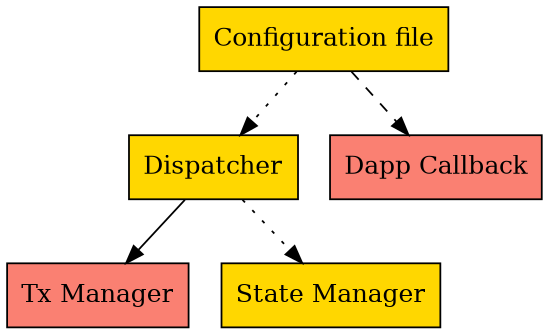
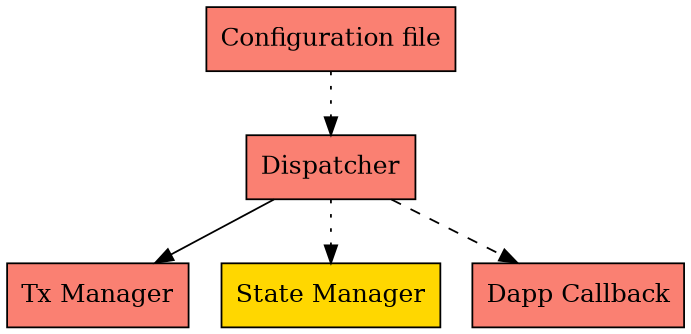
(324, 39) -> (331, 39)
(374, 97) -> (446, 227)
(214, 167) -> (331, 167)
